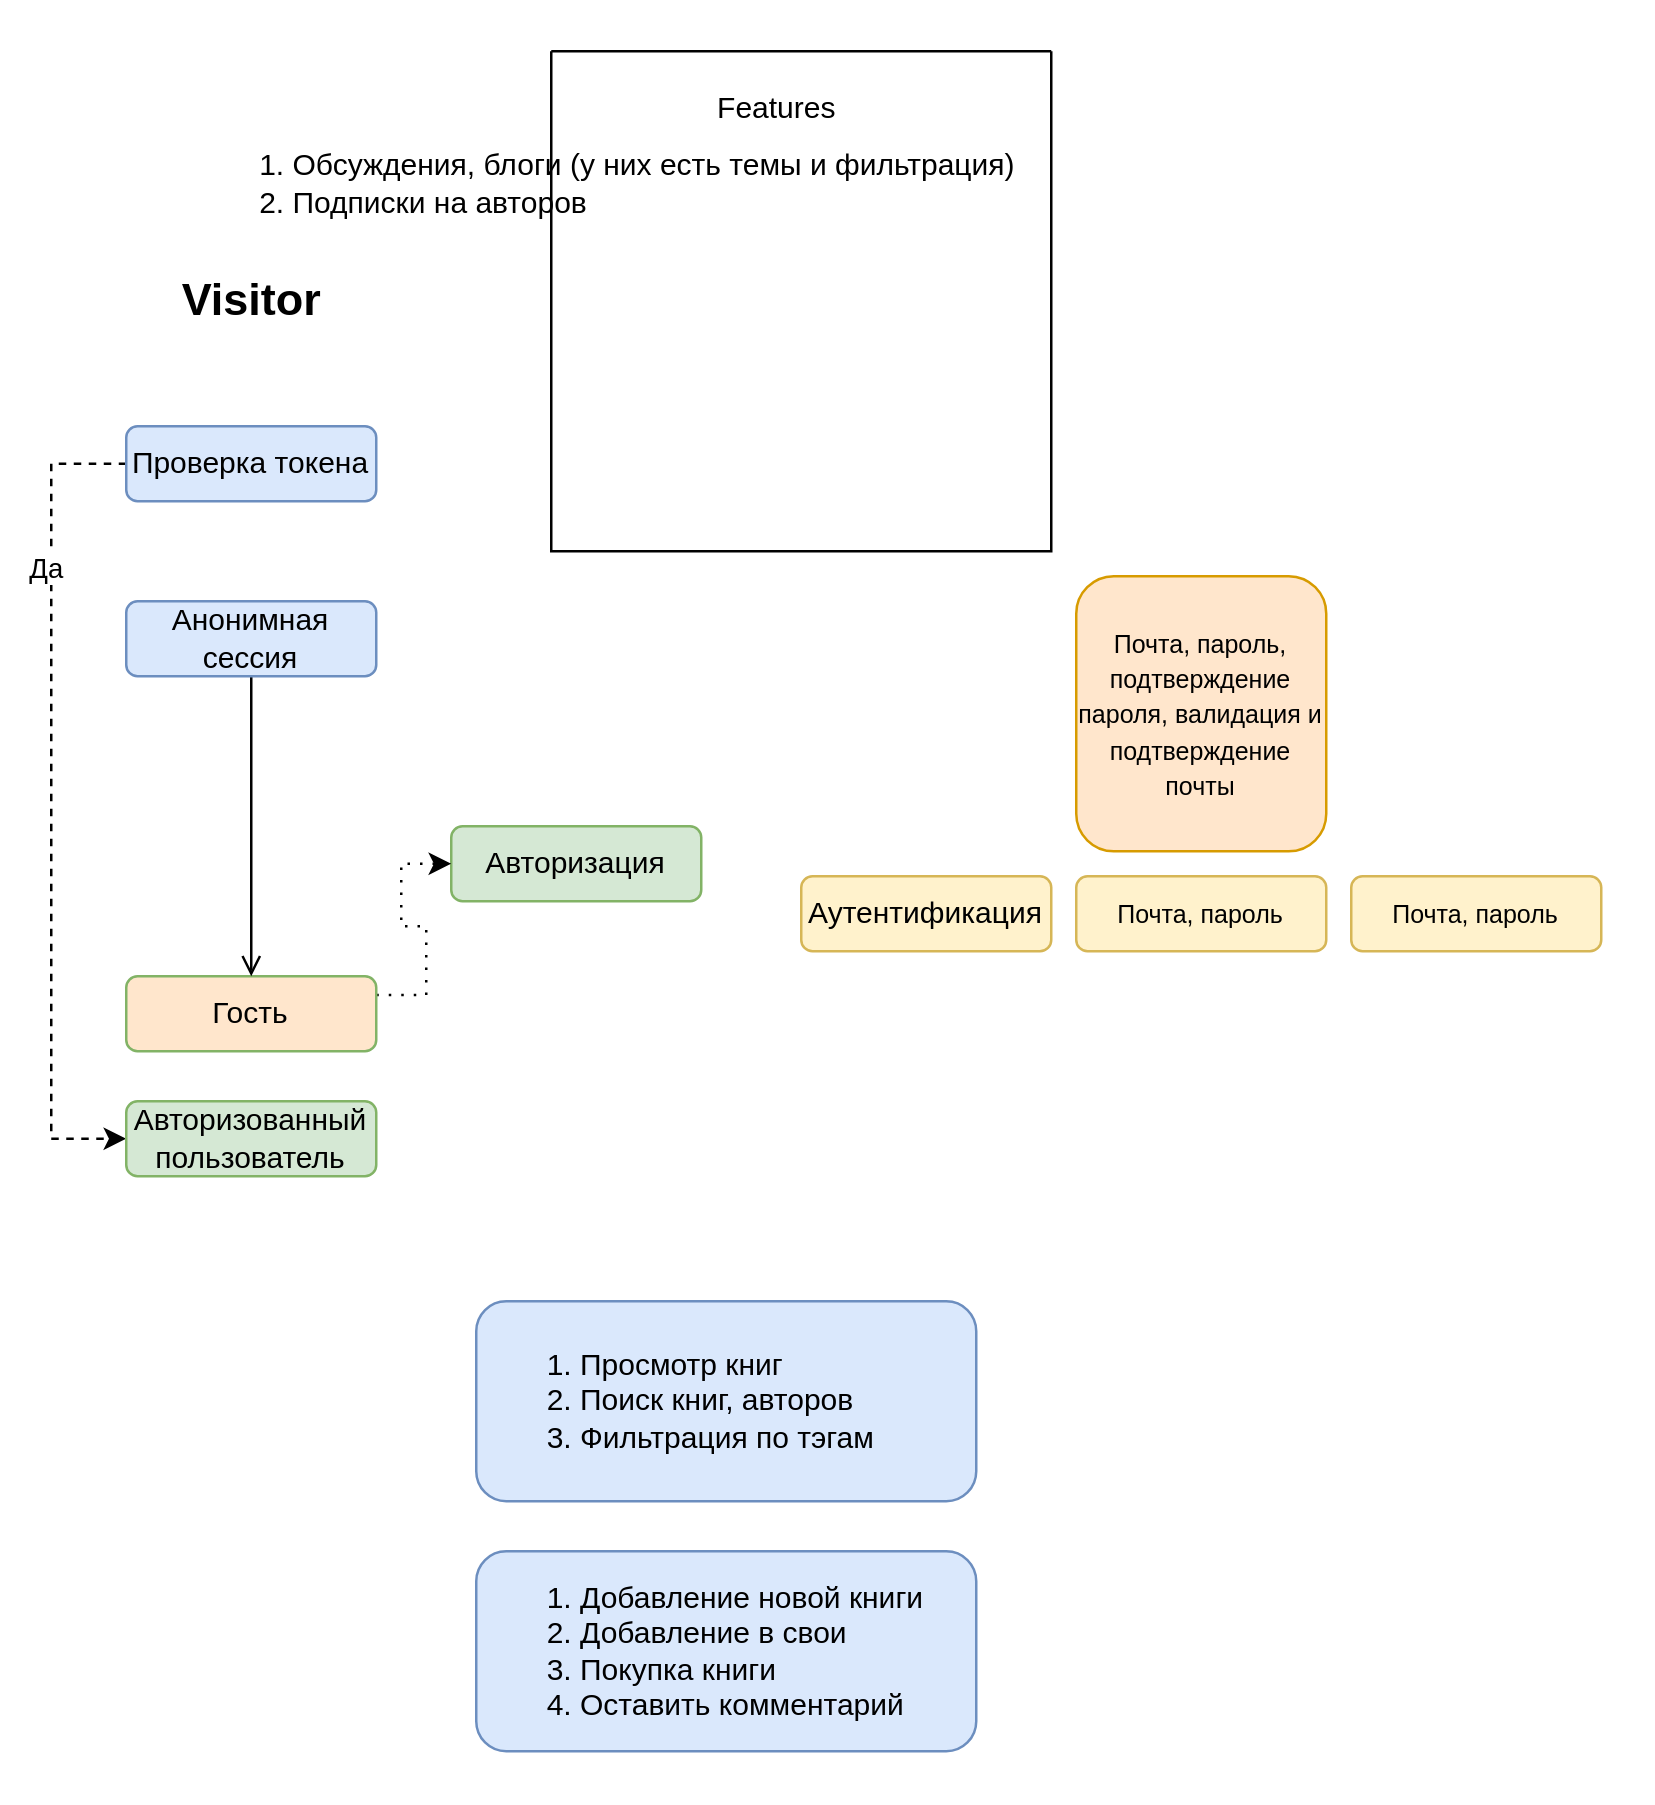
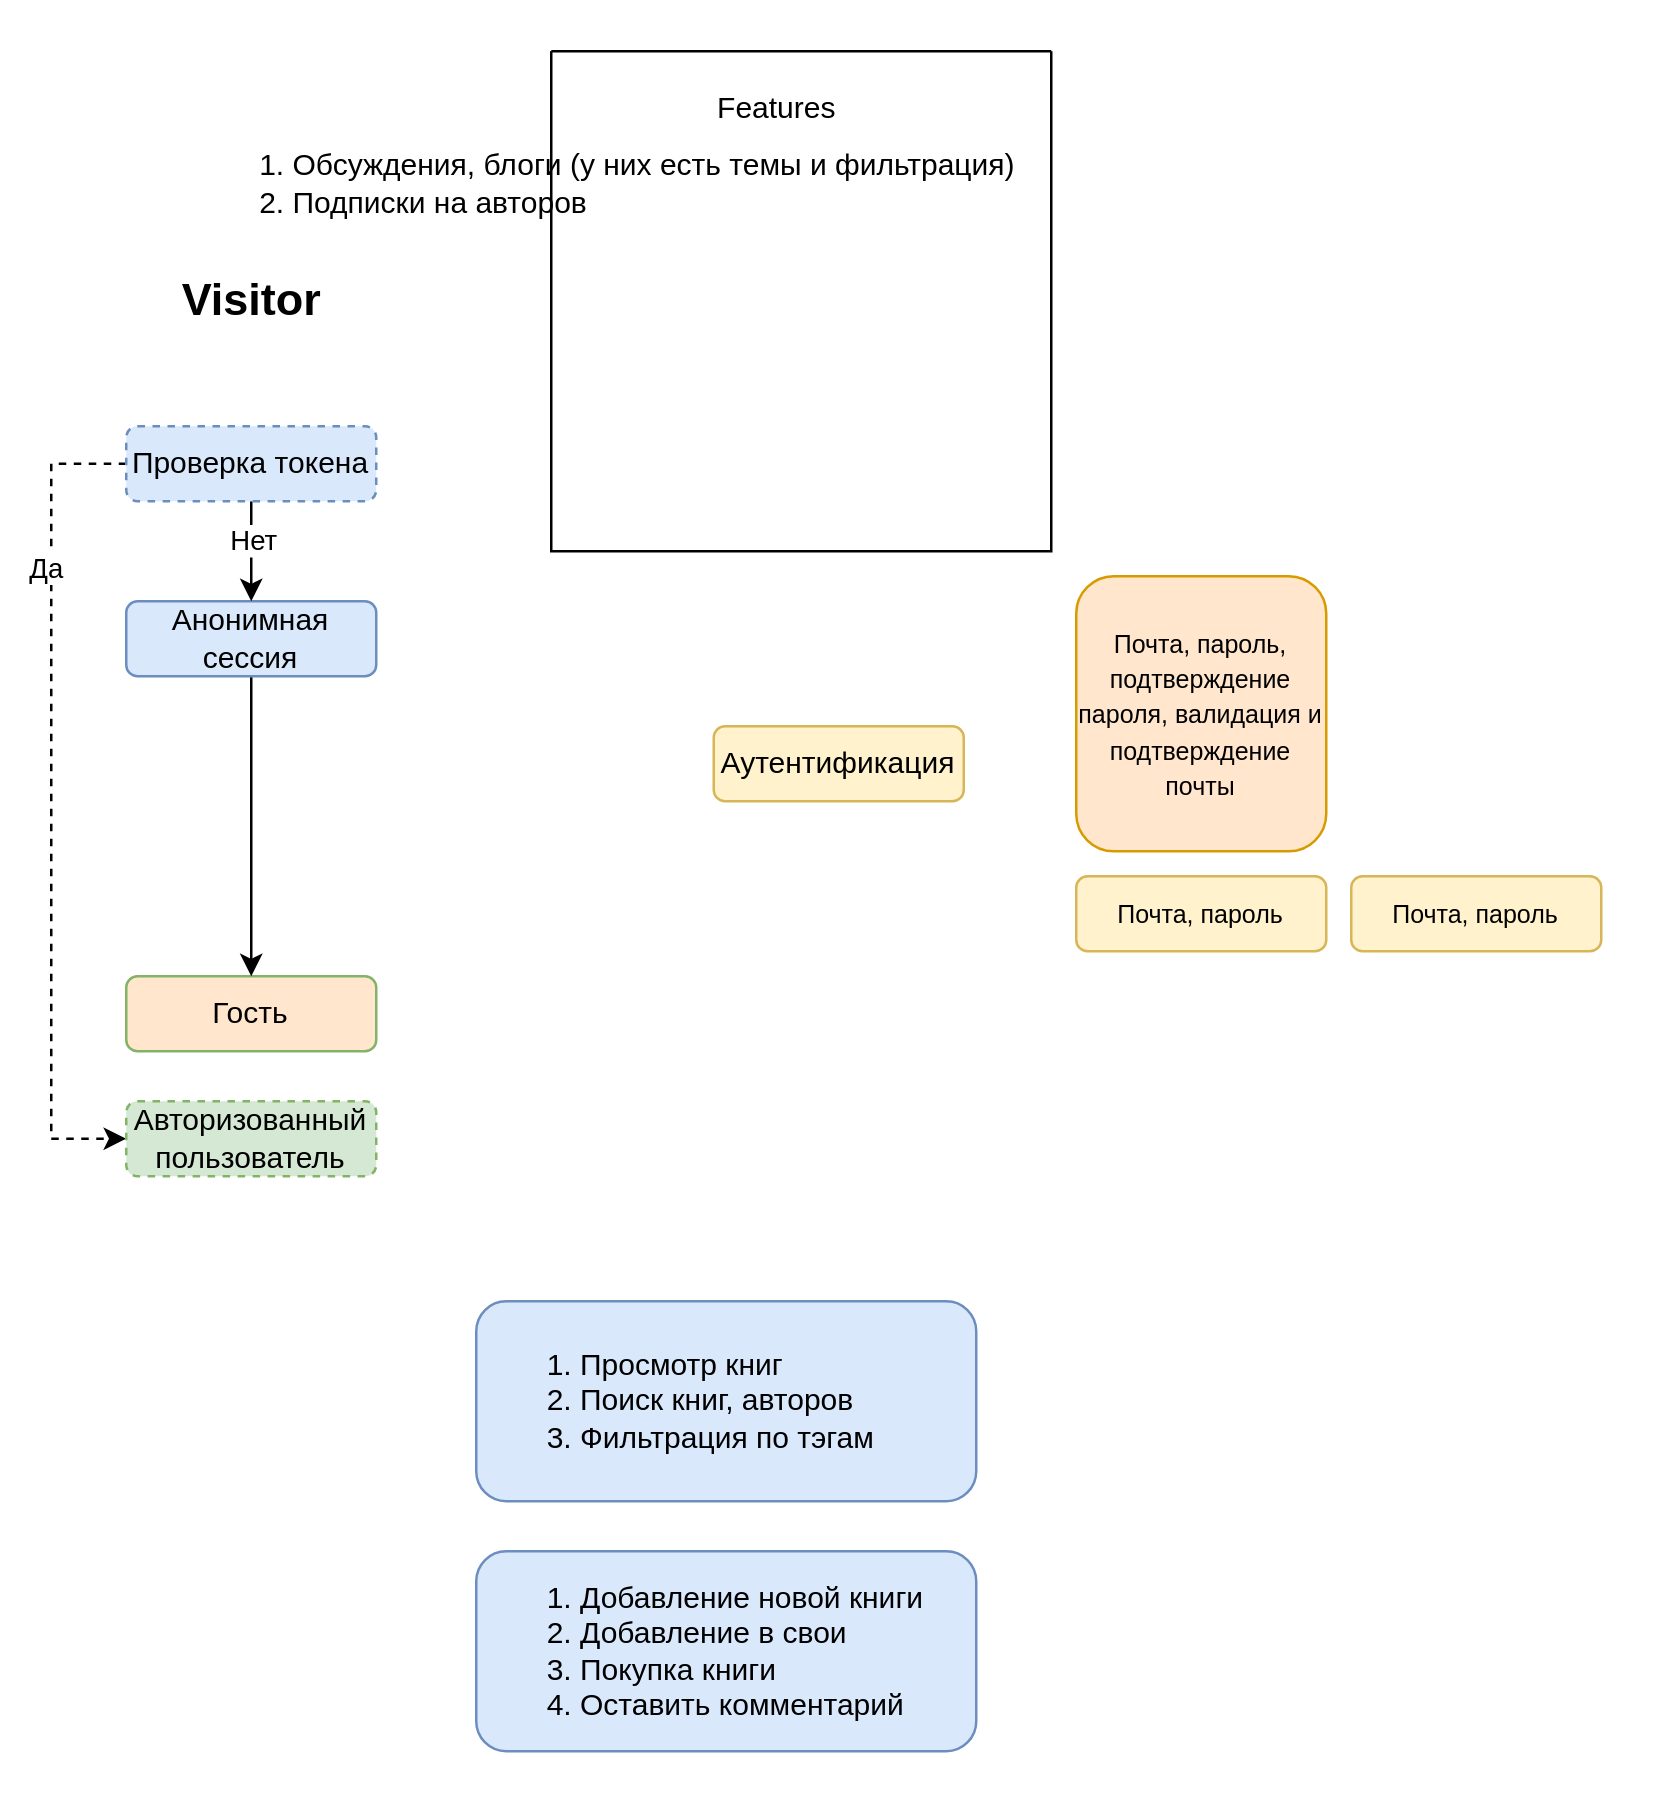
(251, 464) -> (251, 464)
none -> (251, 560)
(576, 864) -> none
(926, 914) -> (839, 764)
(426, 928) -> none
(251, 962) -> (251, 958)
(251, 1139) -> (251, 1139)
